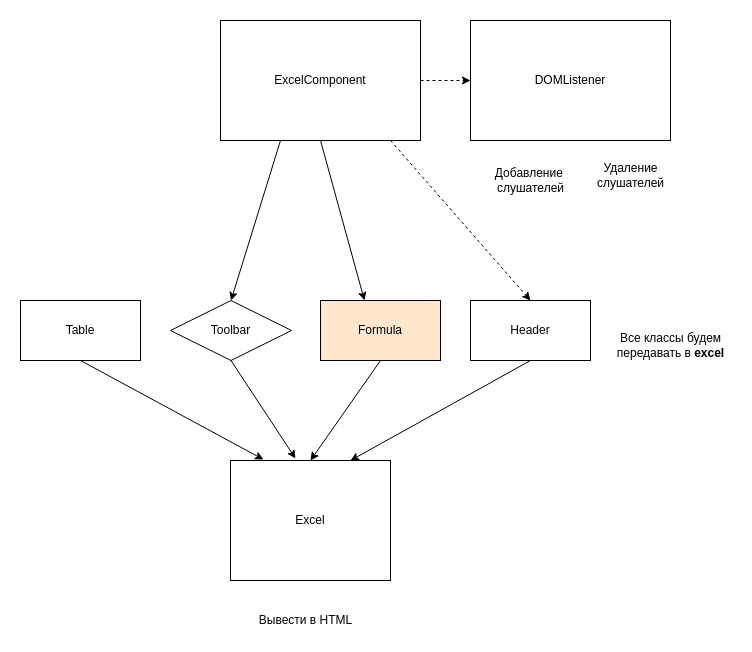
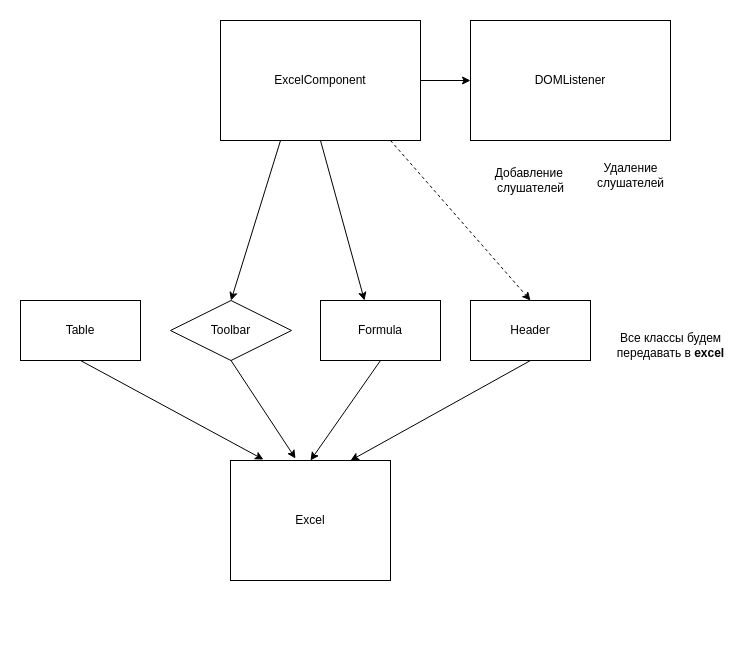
(443, 81) -> (443, 81)
(381, 331) -> (381, 331)
(306, 621) -> none
